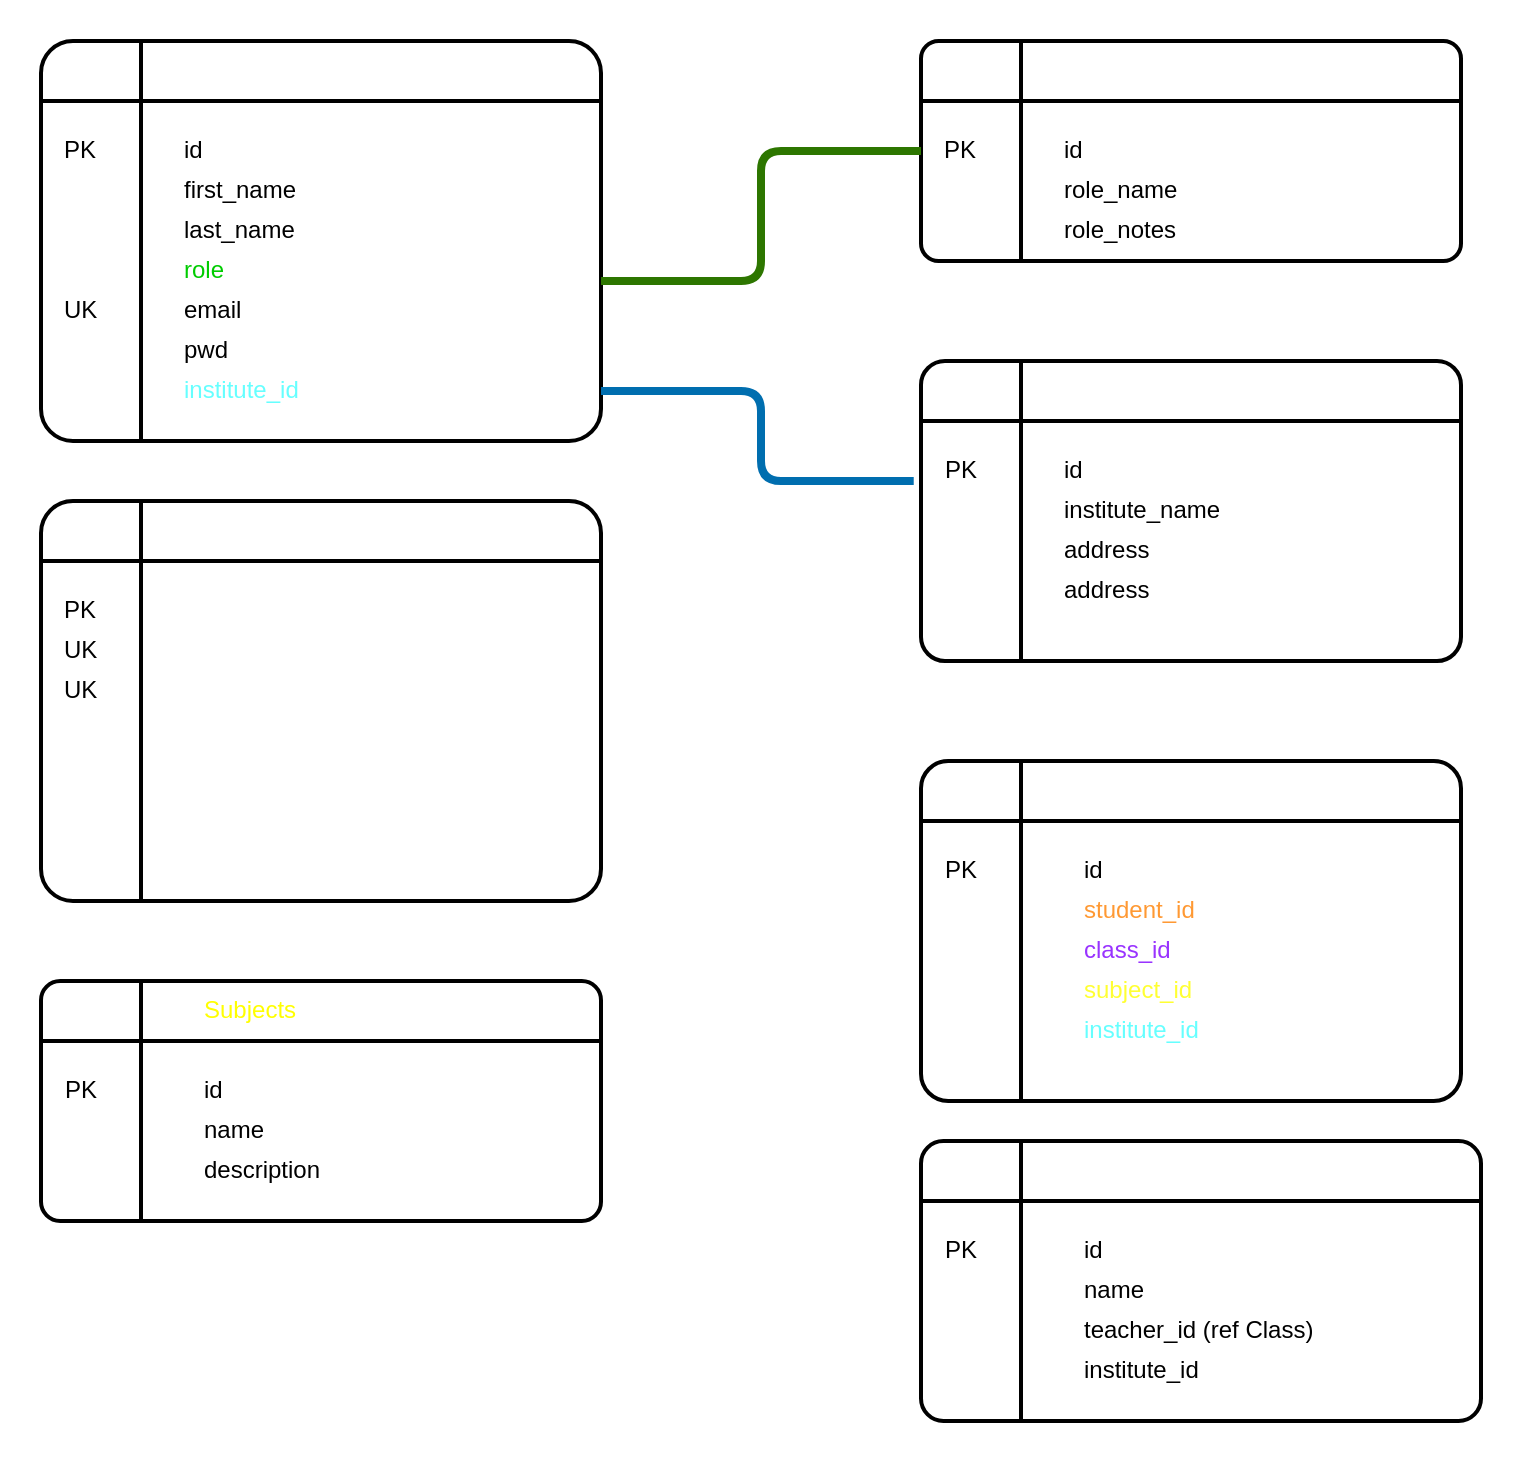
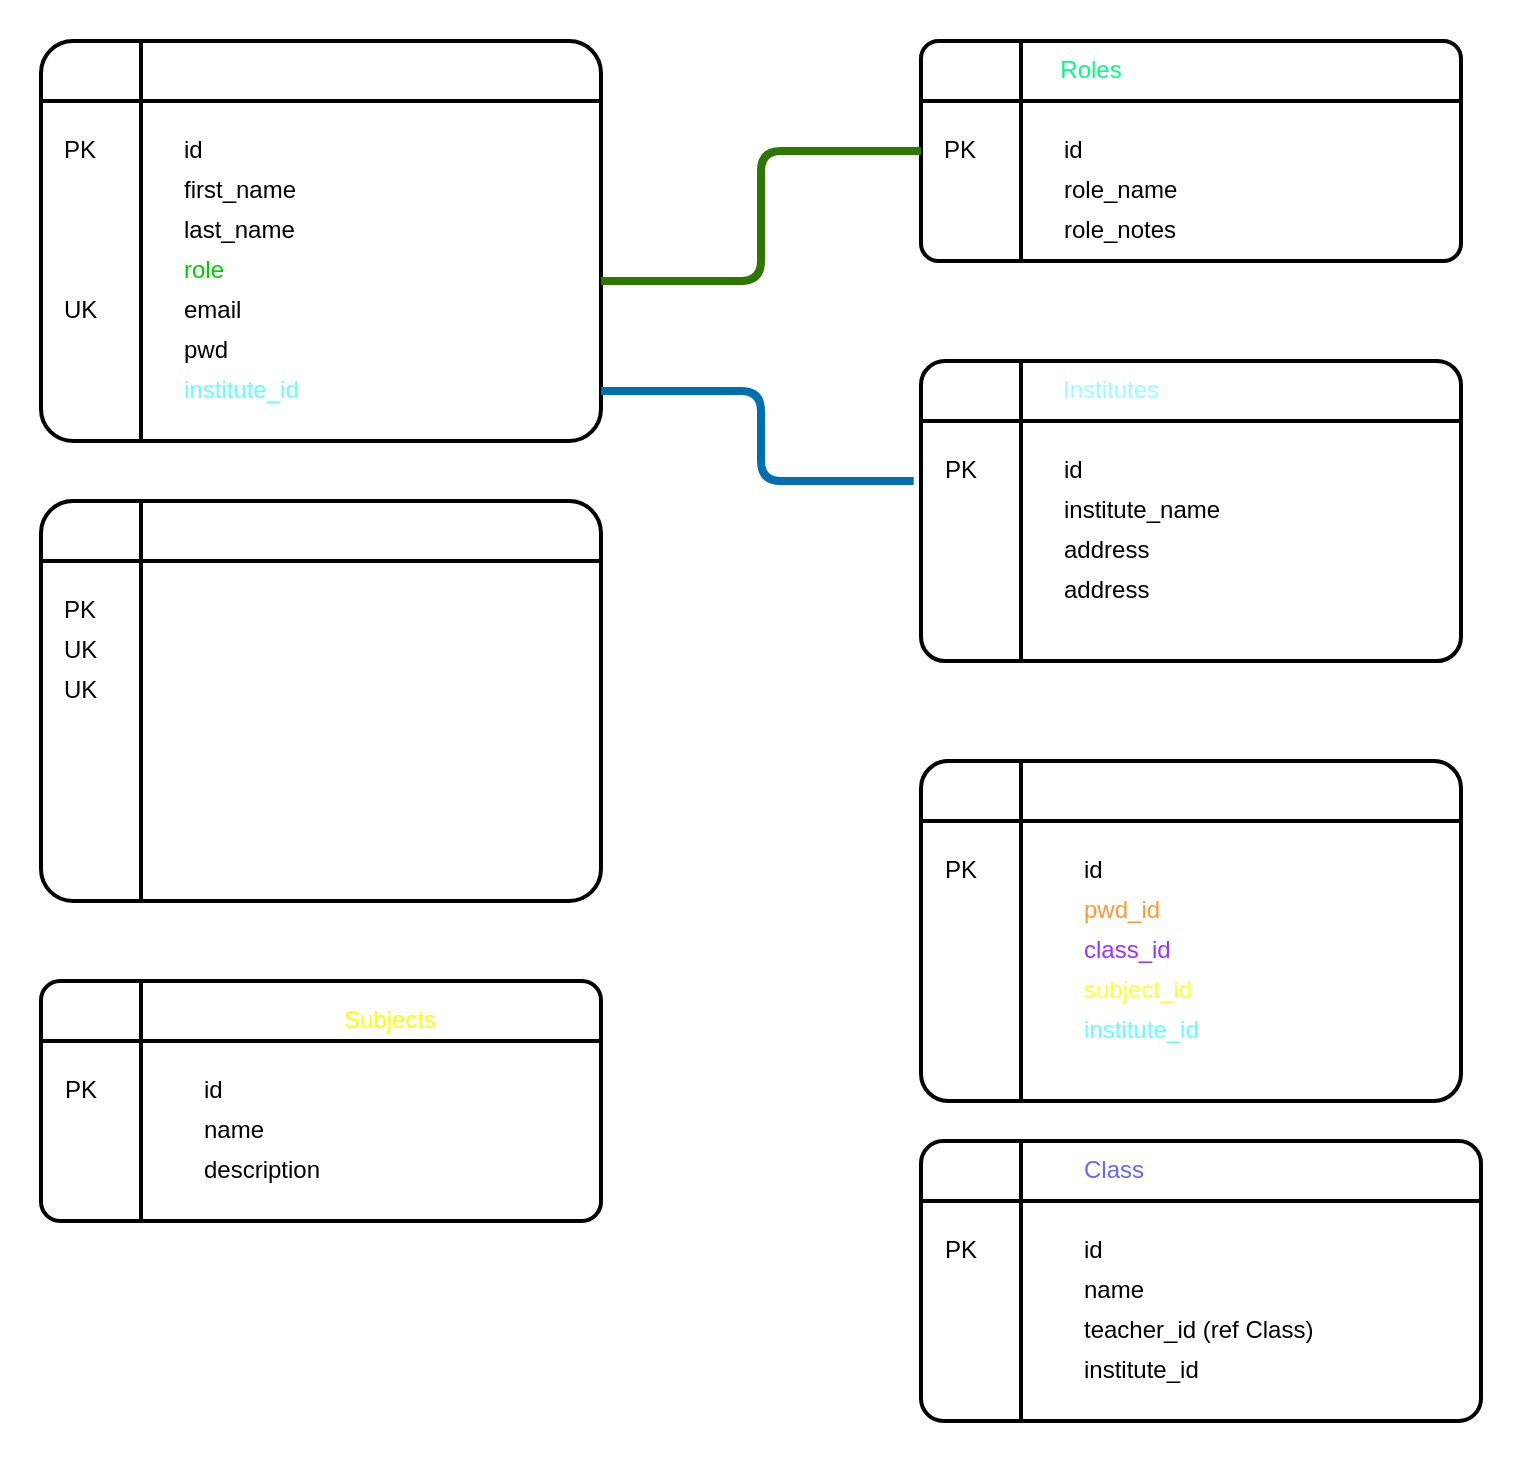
none -> (1091, 71)
none -> (1111, 391)
(1149, 911) -> (1122, 911)
(271, 1011) -> (411, 1021)
none -> (1131, 1171)
